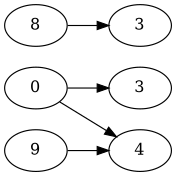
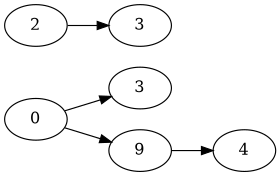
(36, 25) -> (36, 25)
(83, 116) -> (83, 133)
